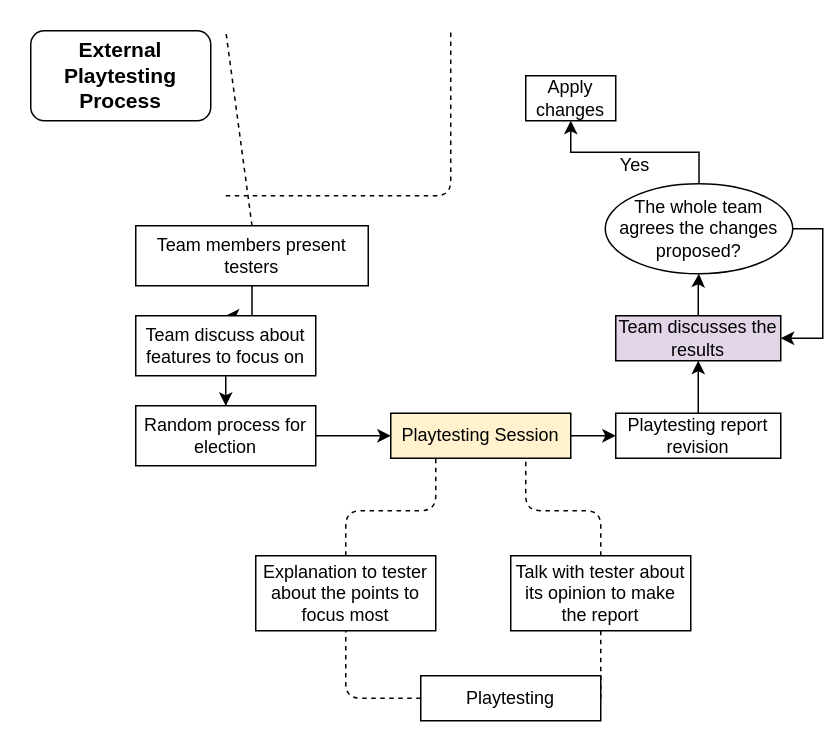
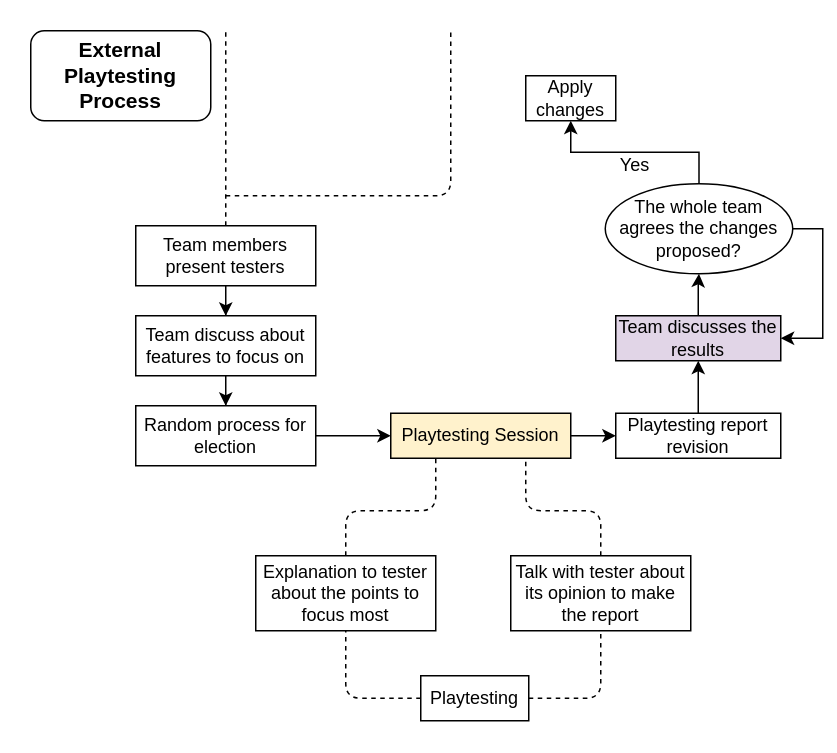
(252, 256) -> (226, 256)
(511, 698) -> (475, 698)
